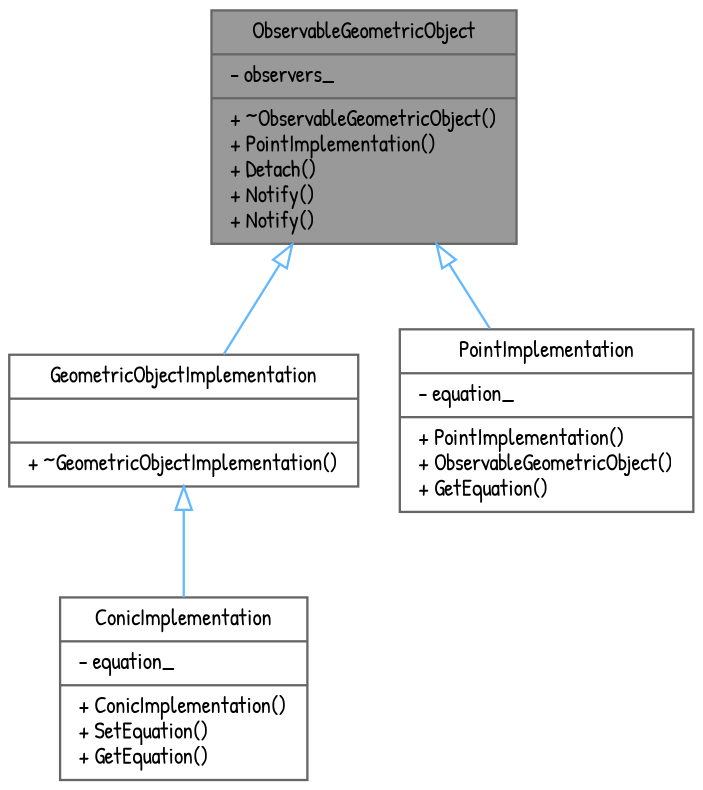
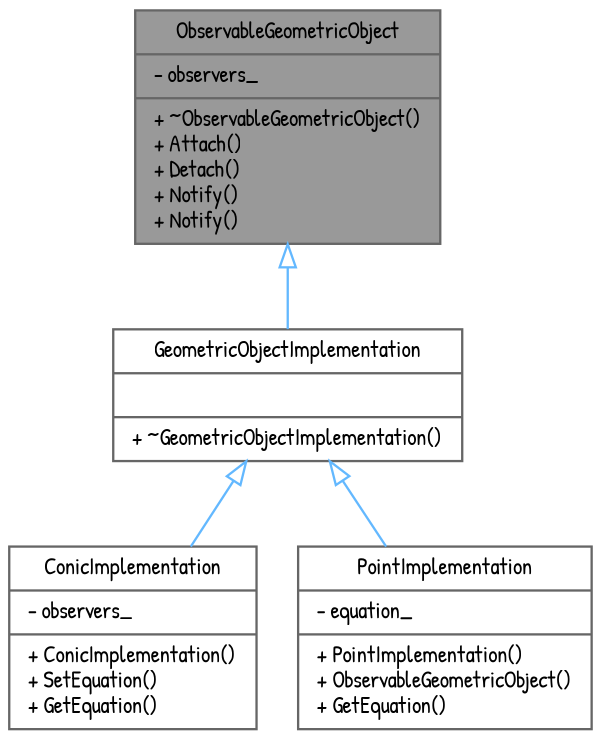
(334, 144) -> (199, 144)
(470, 296) -> (364, 514)
(128, 662) -> (81, 611)
